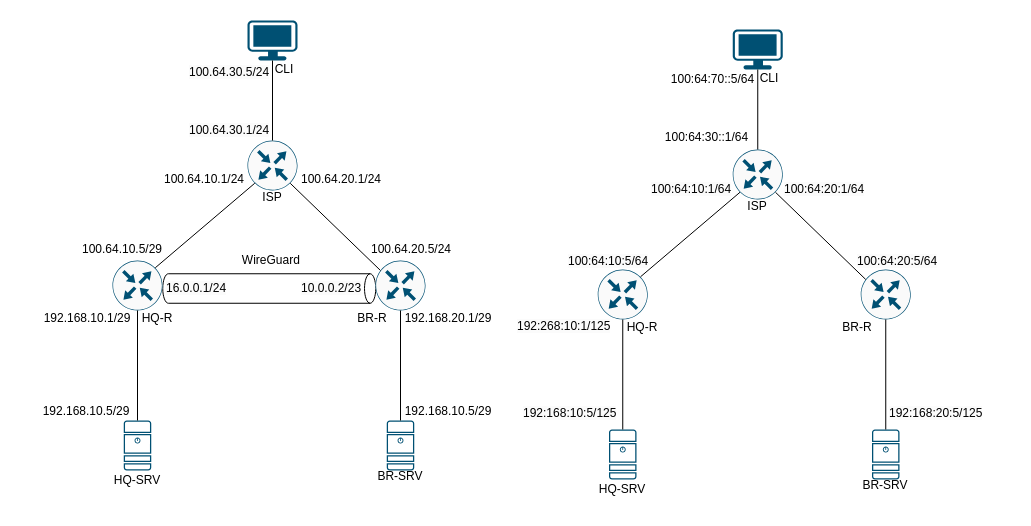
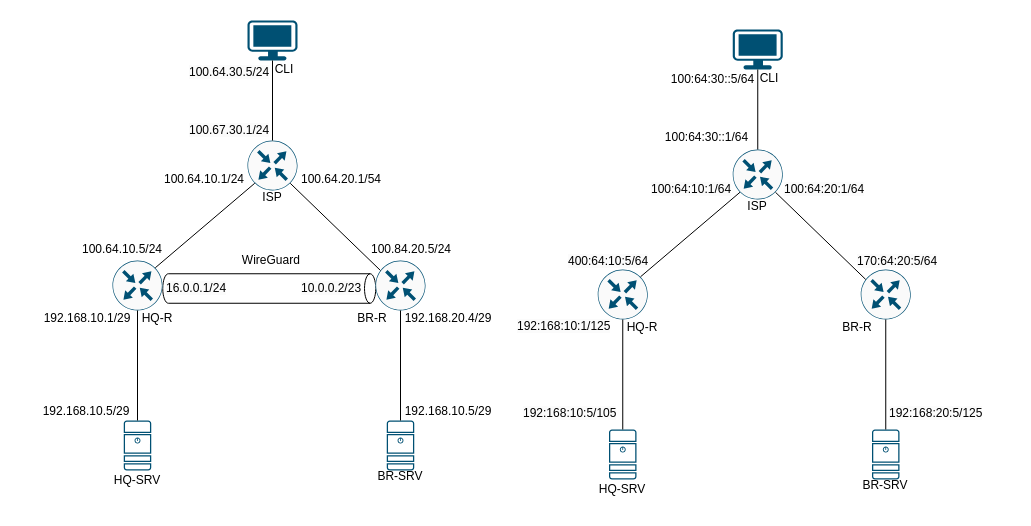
(713, 80) -> (713, 80)
(232, 131) -> (232, 131)
(342, 180) -> (342, 180)
(123, 250) -> (123, 250)
(412, 250) -> (412, 250)
(611, 262) -> (611, 262)
(900, 262) -> (900, 262)
(449, 319) -> (449, 319)
(567, 327) -> (567, 327)
(573, 414) -> (573, 414)
